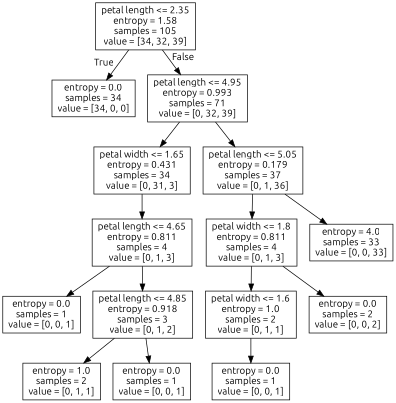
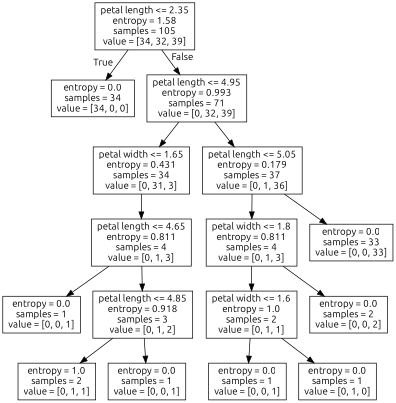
(351, 243) -> (351, 243)
none -> (338, 382)
